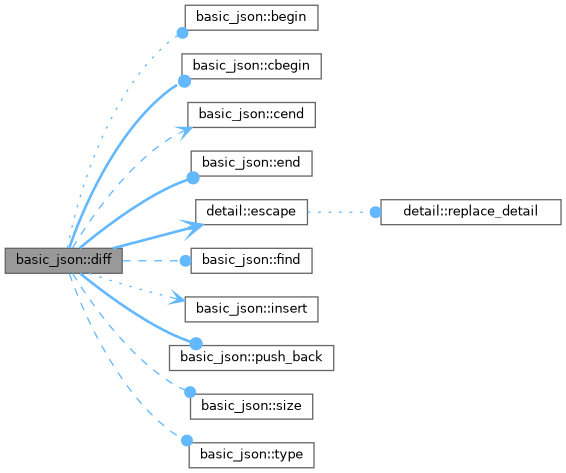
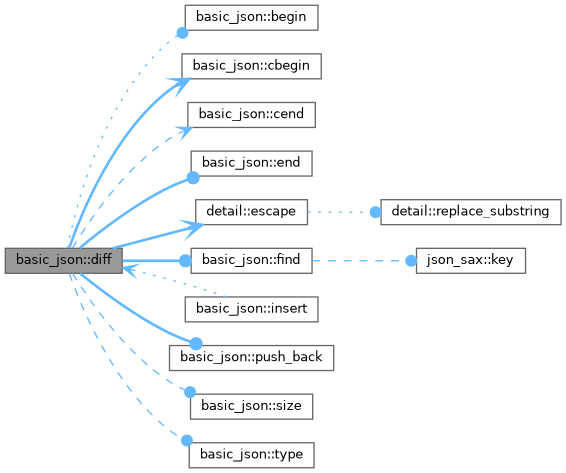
(111, 158) -> (111, 158)
(471, 212) -> (471, 212)
(151, 261) -> (151, 261)
none -> (471, 261)
(130, 286) -> (181, 283)
